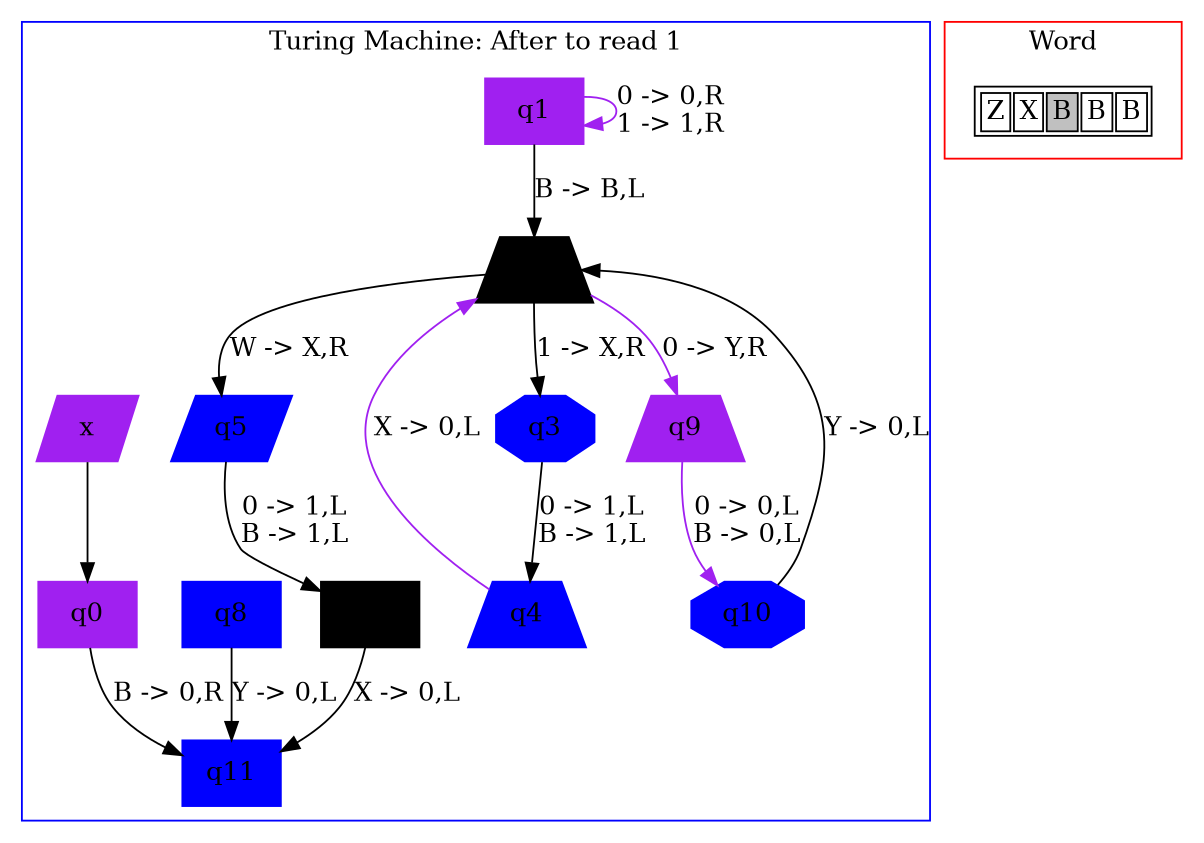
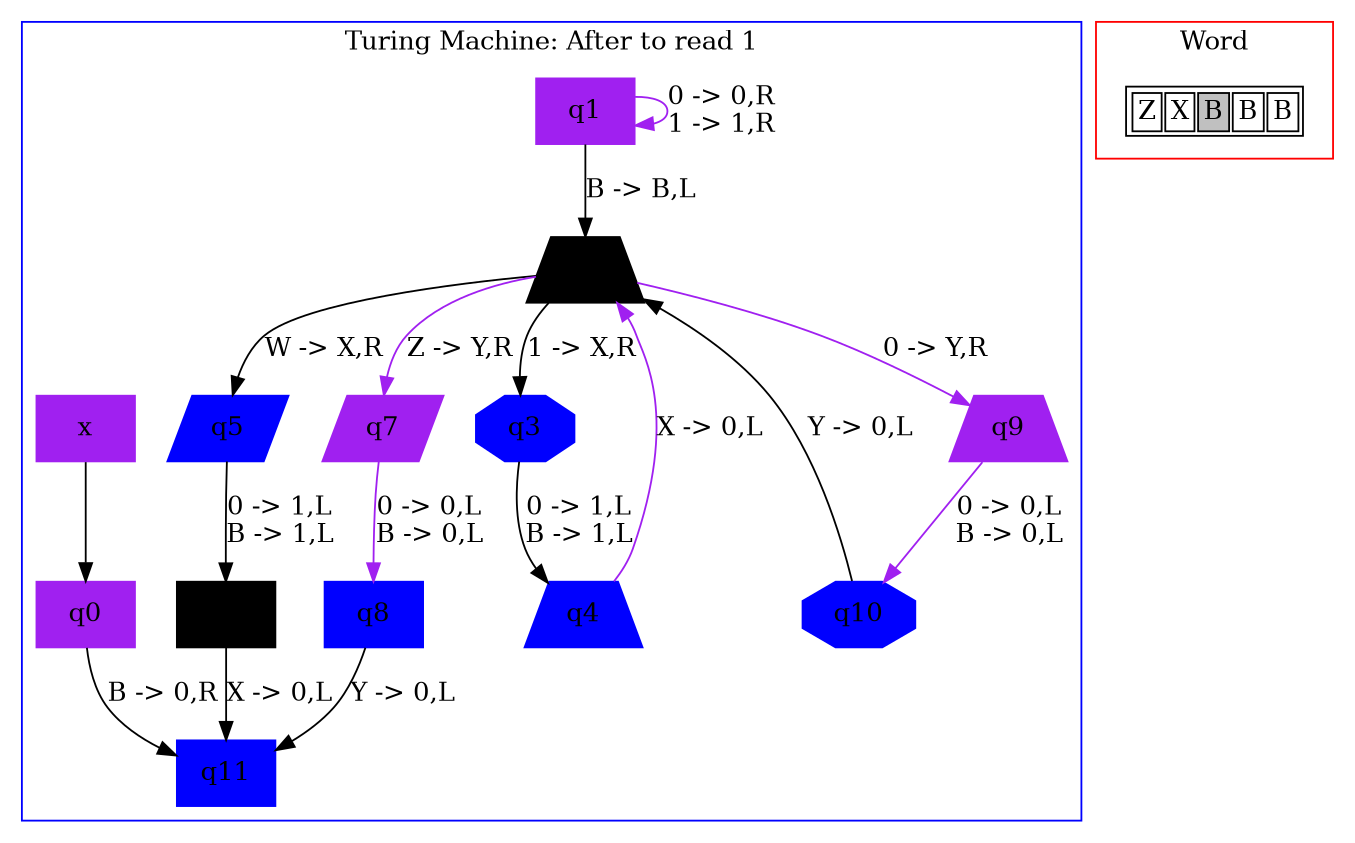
(88, 429) -> (86, 429)
none -> (383, 429)
